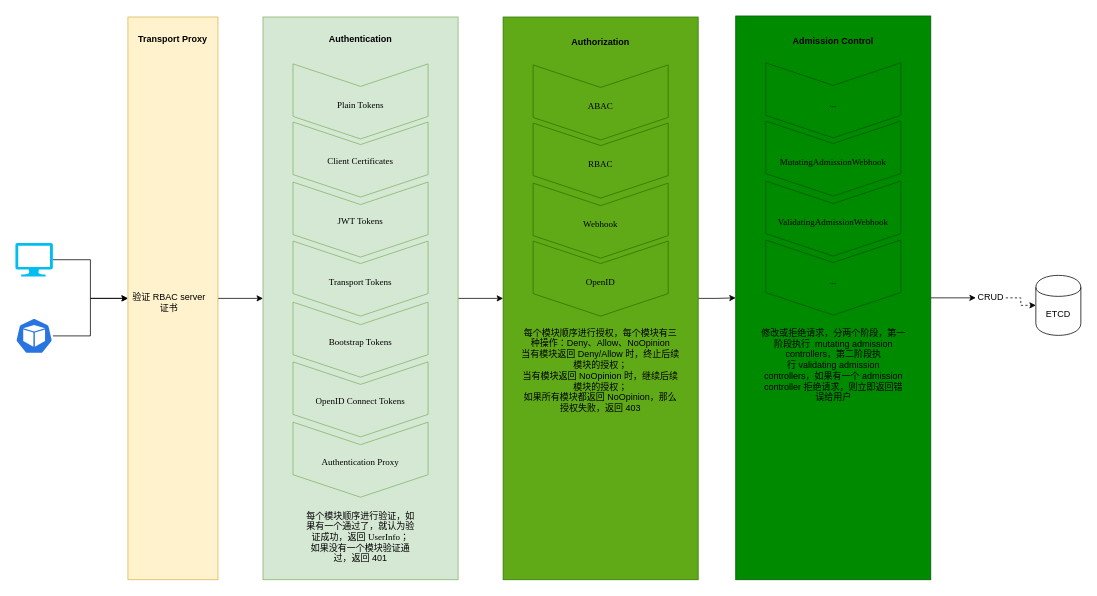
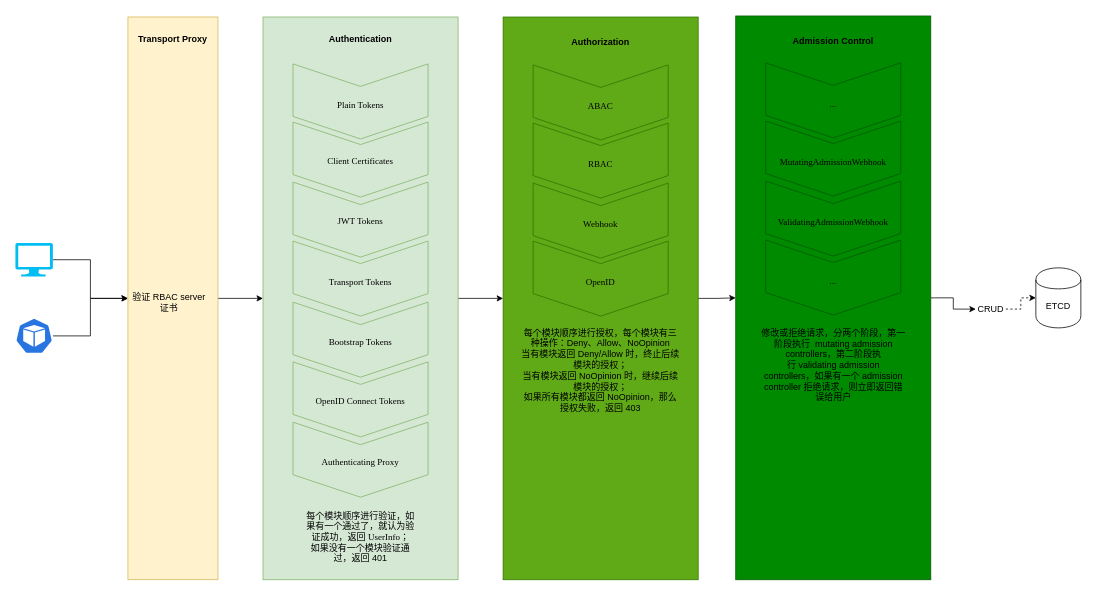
(990, 298) -> (990, 309)
(1058, 305) -> (1058, 298)
(360, 462) -> (360, 462)
